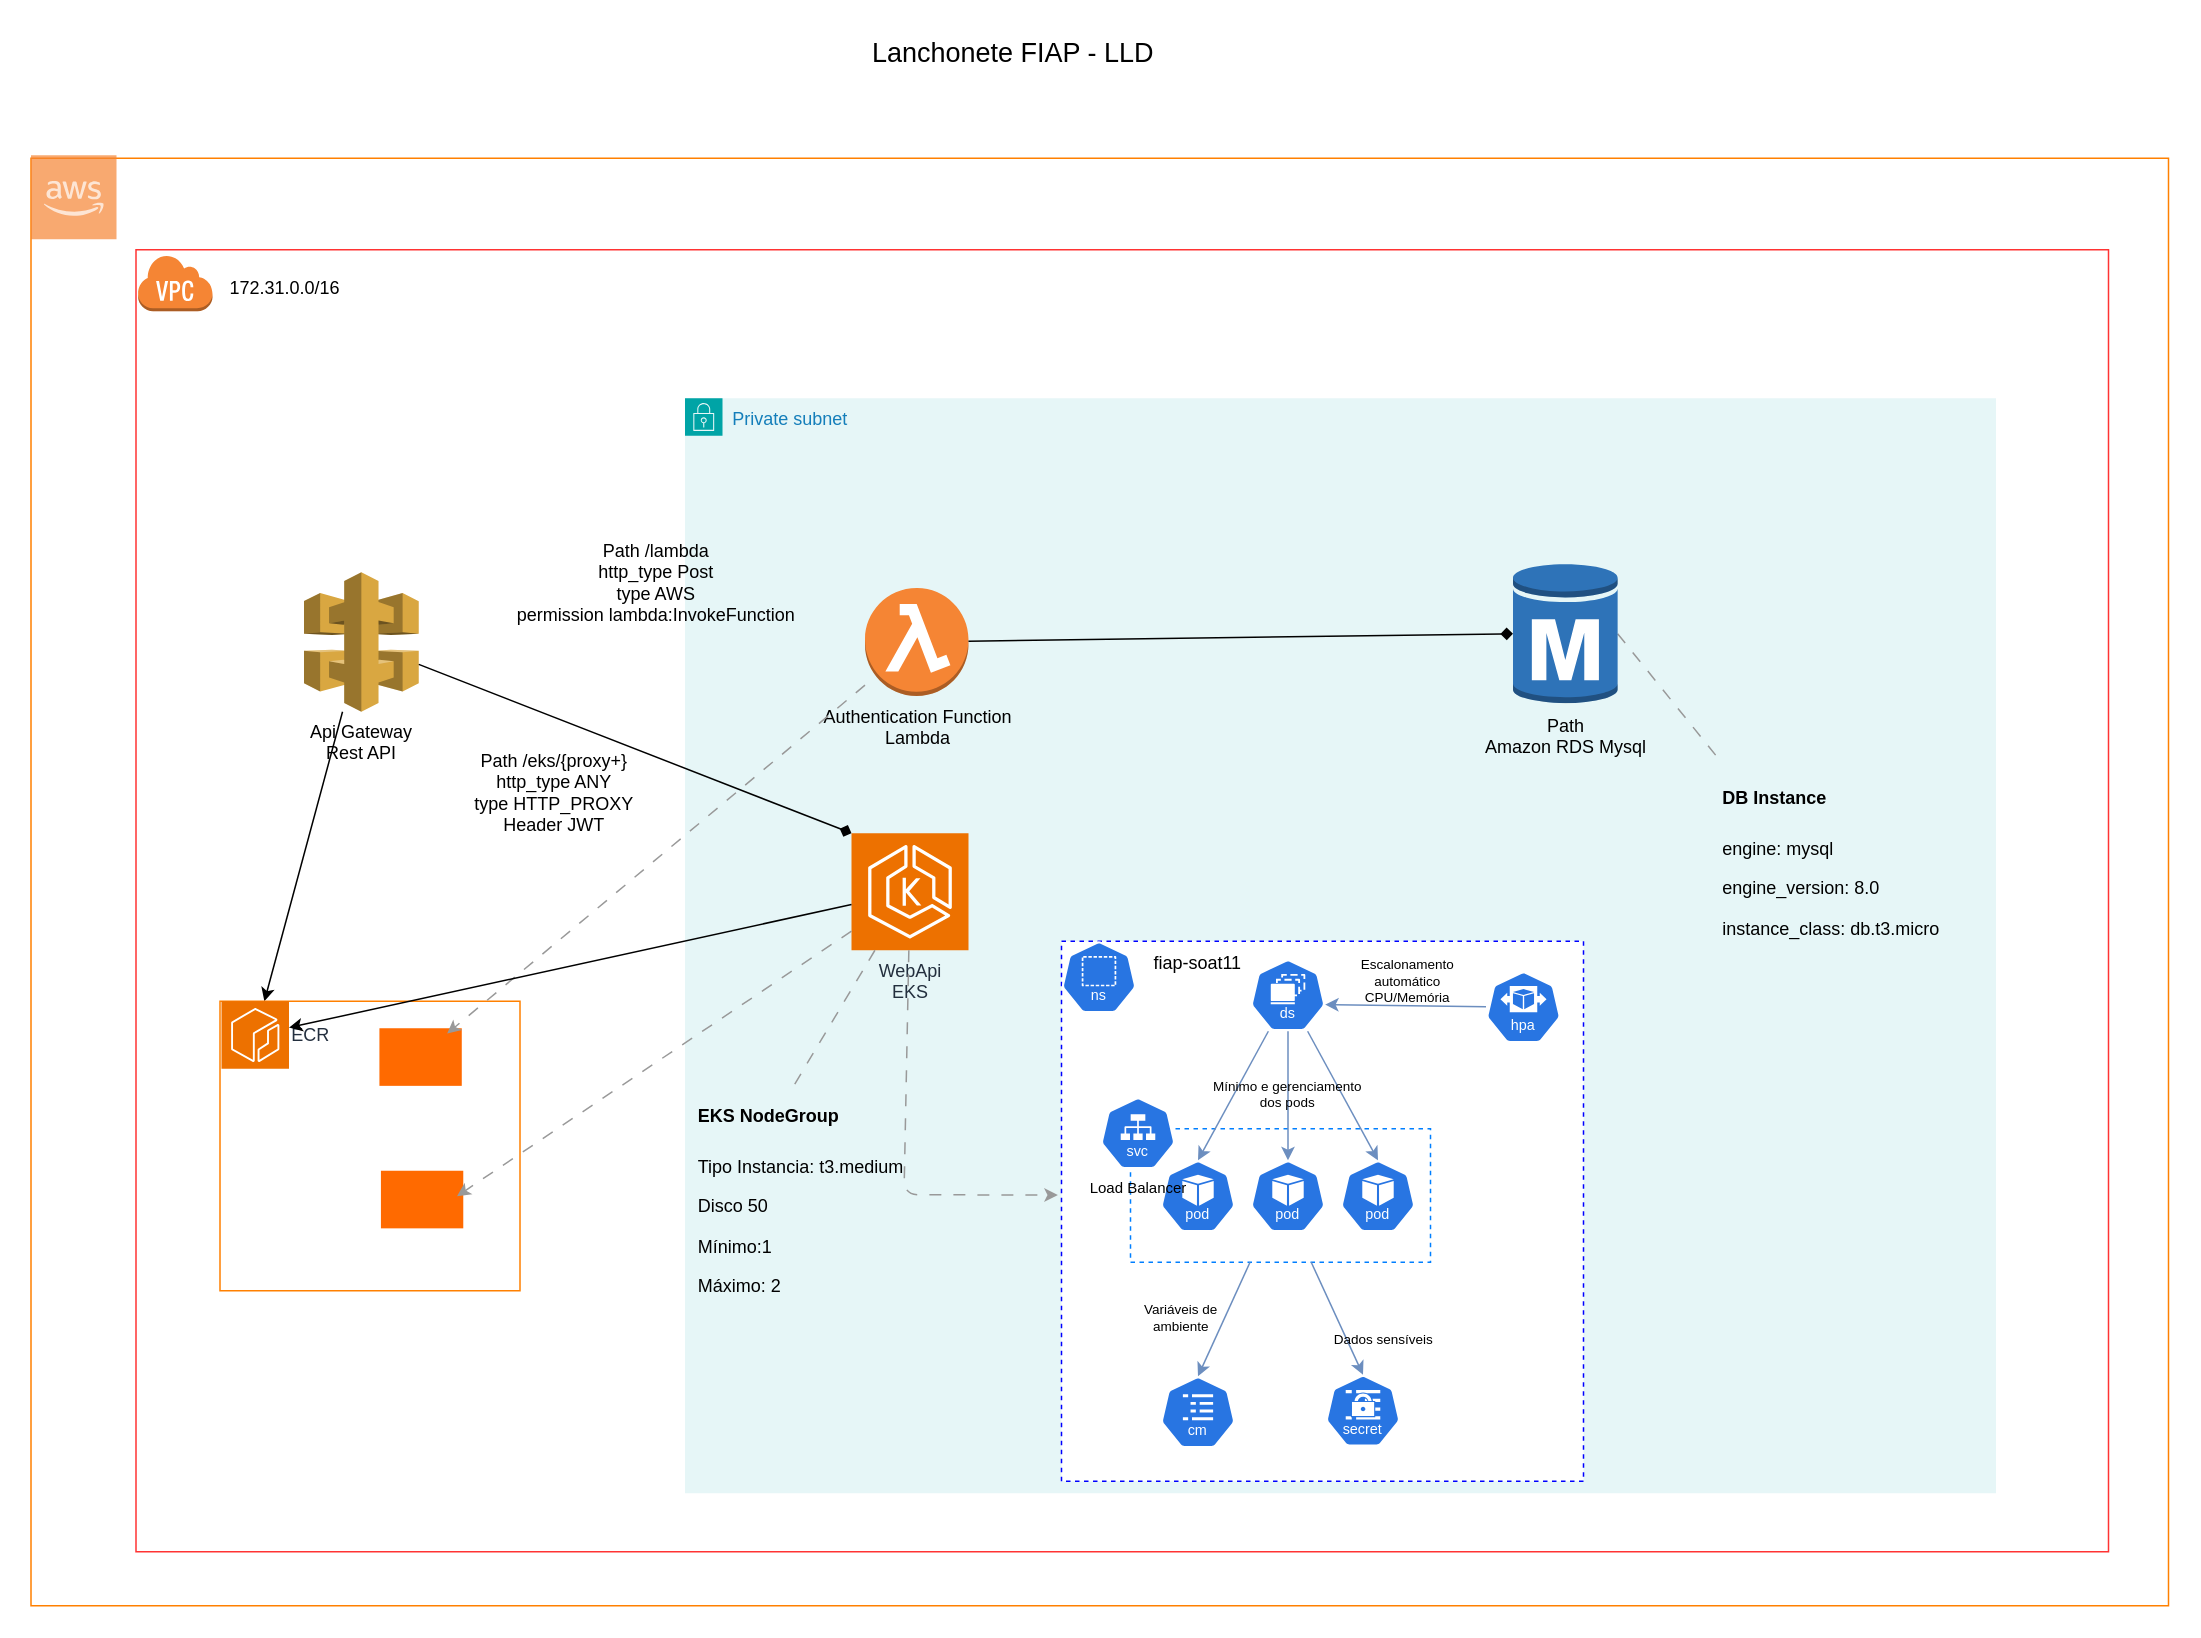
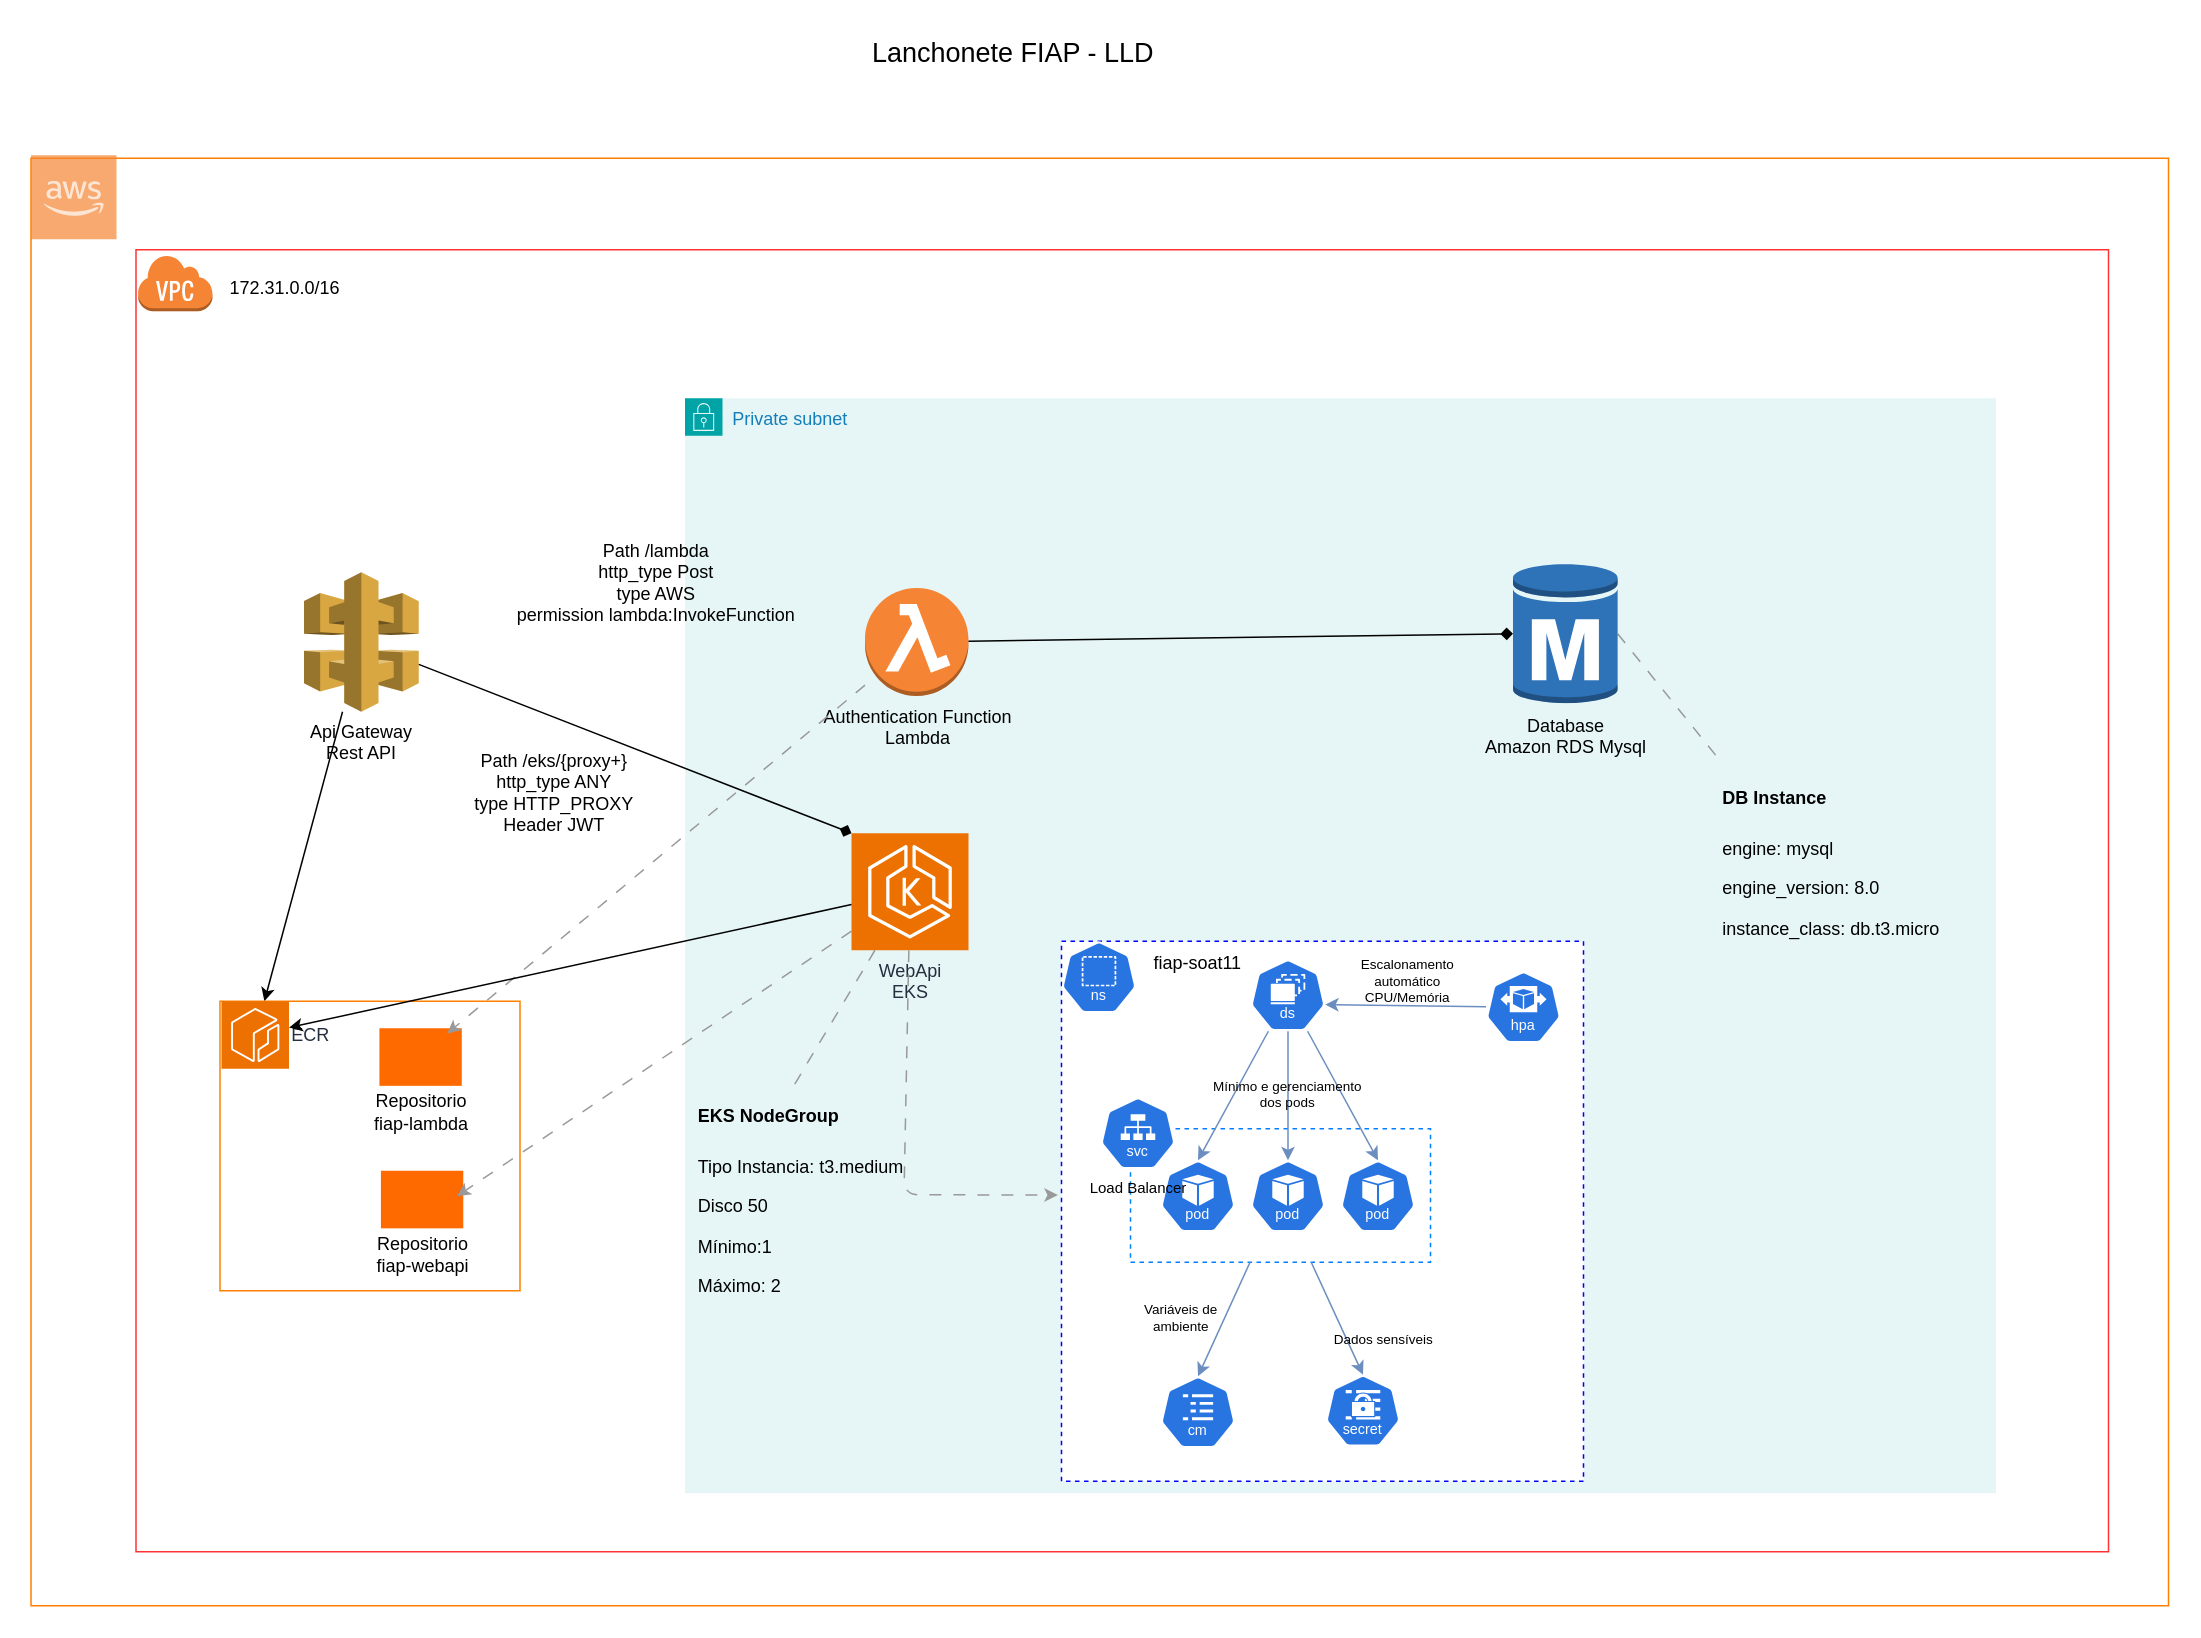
(1566, 738) -> (1566, 738)
none -> (422, 1112)
none -> (423, 1255)
